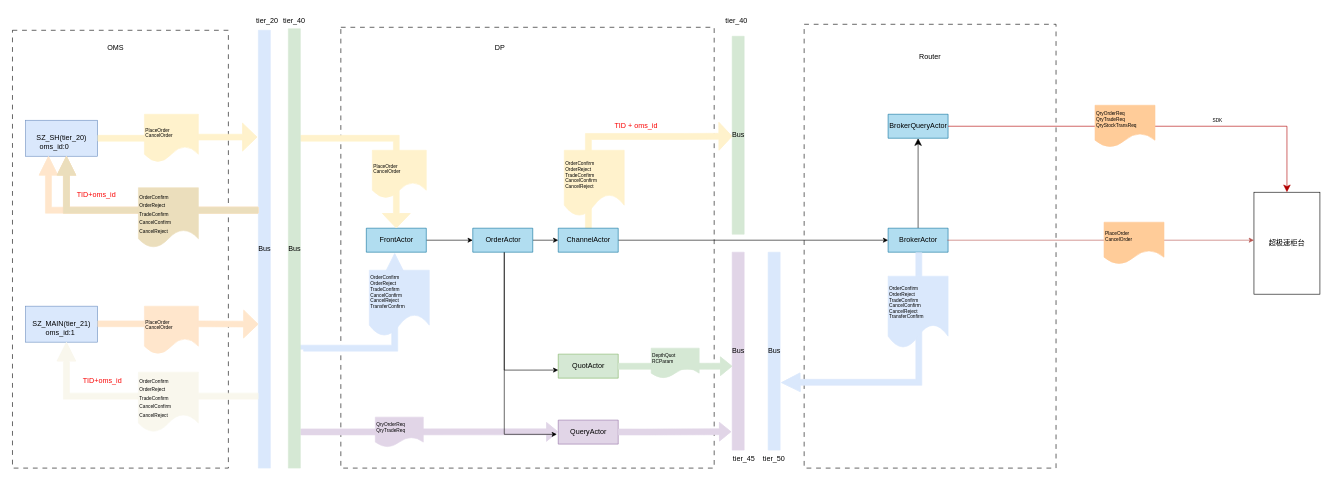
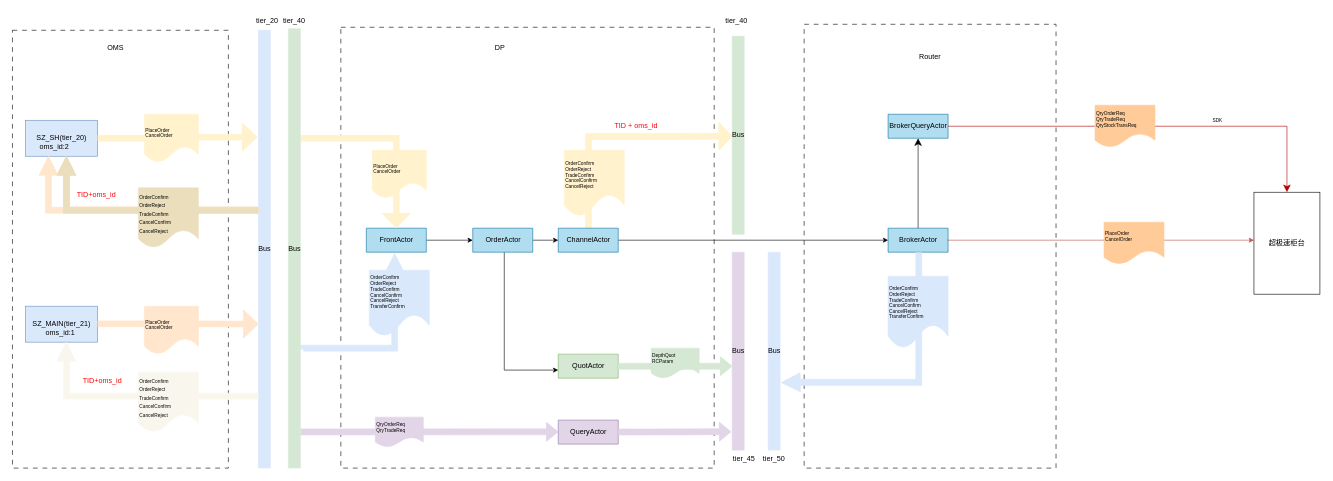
(54, 147) -> (54, 147)
(504, 427) -> none
